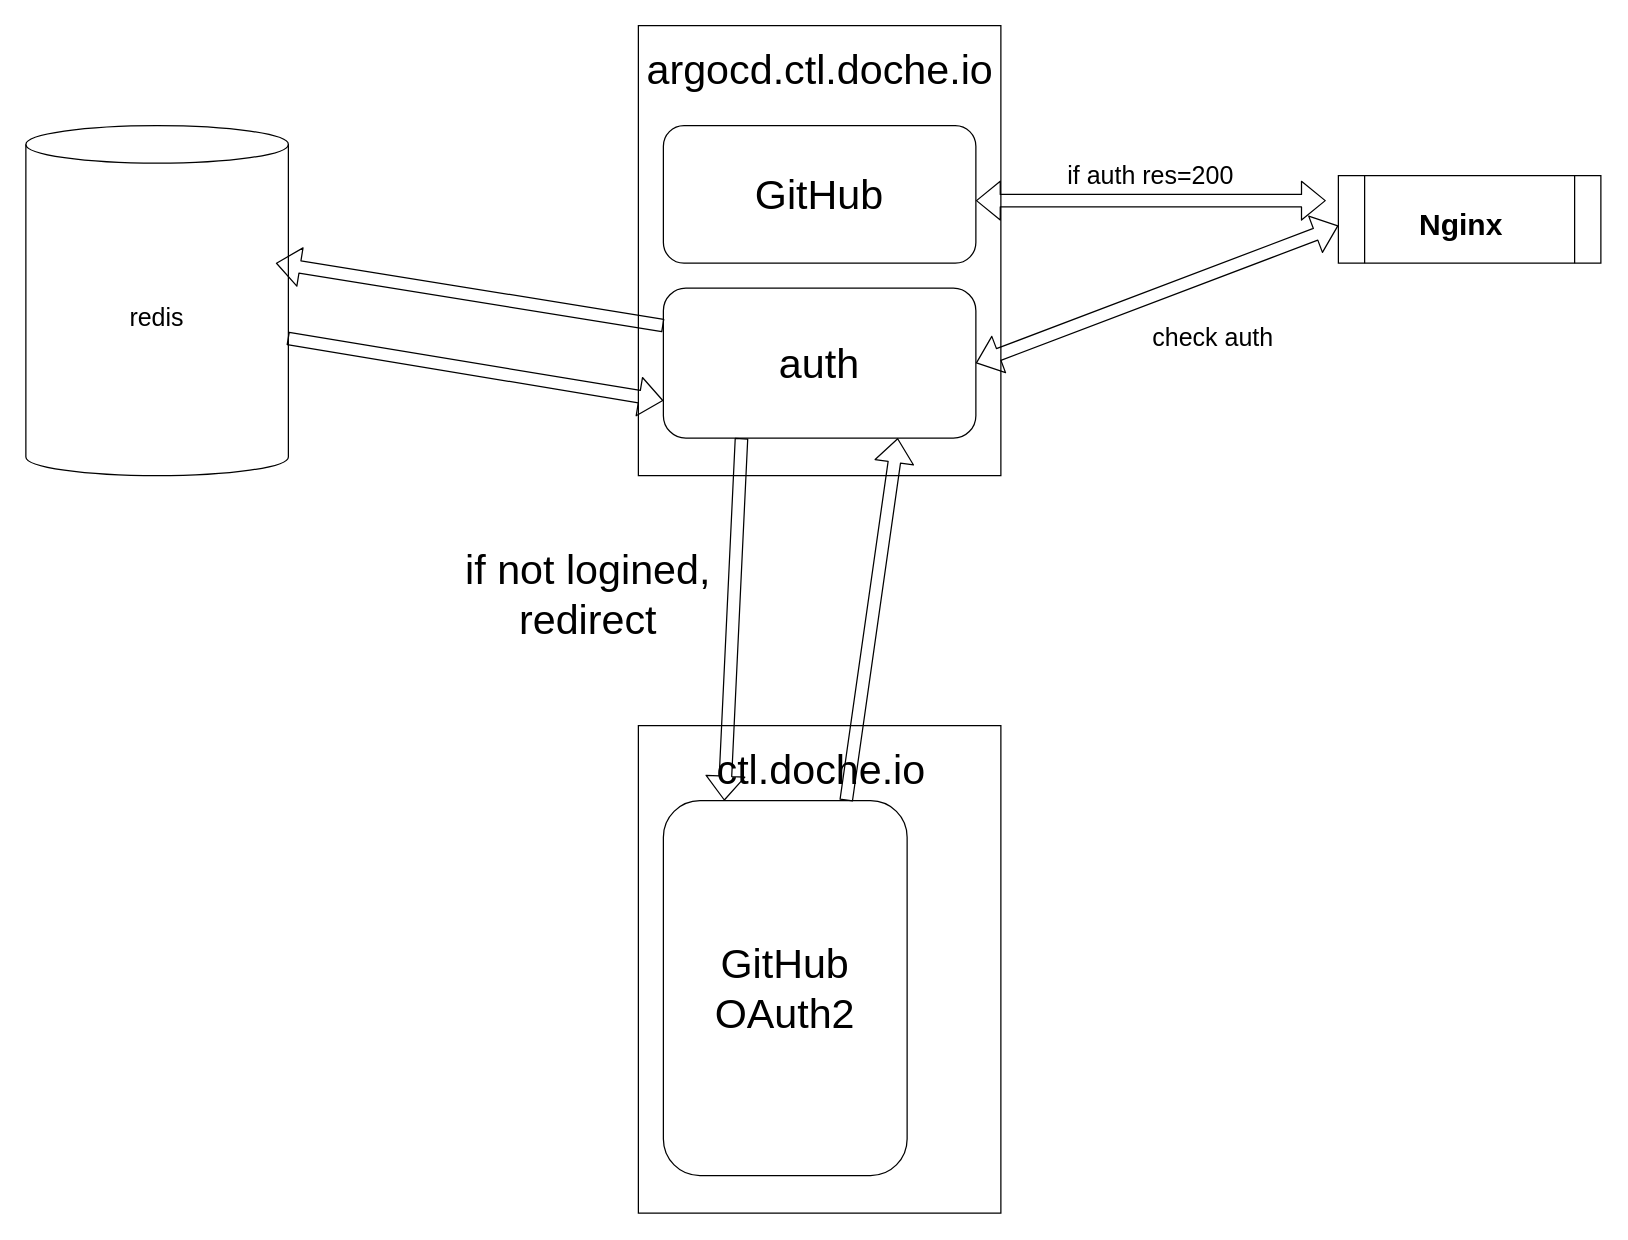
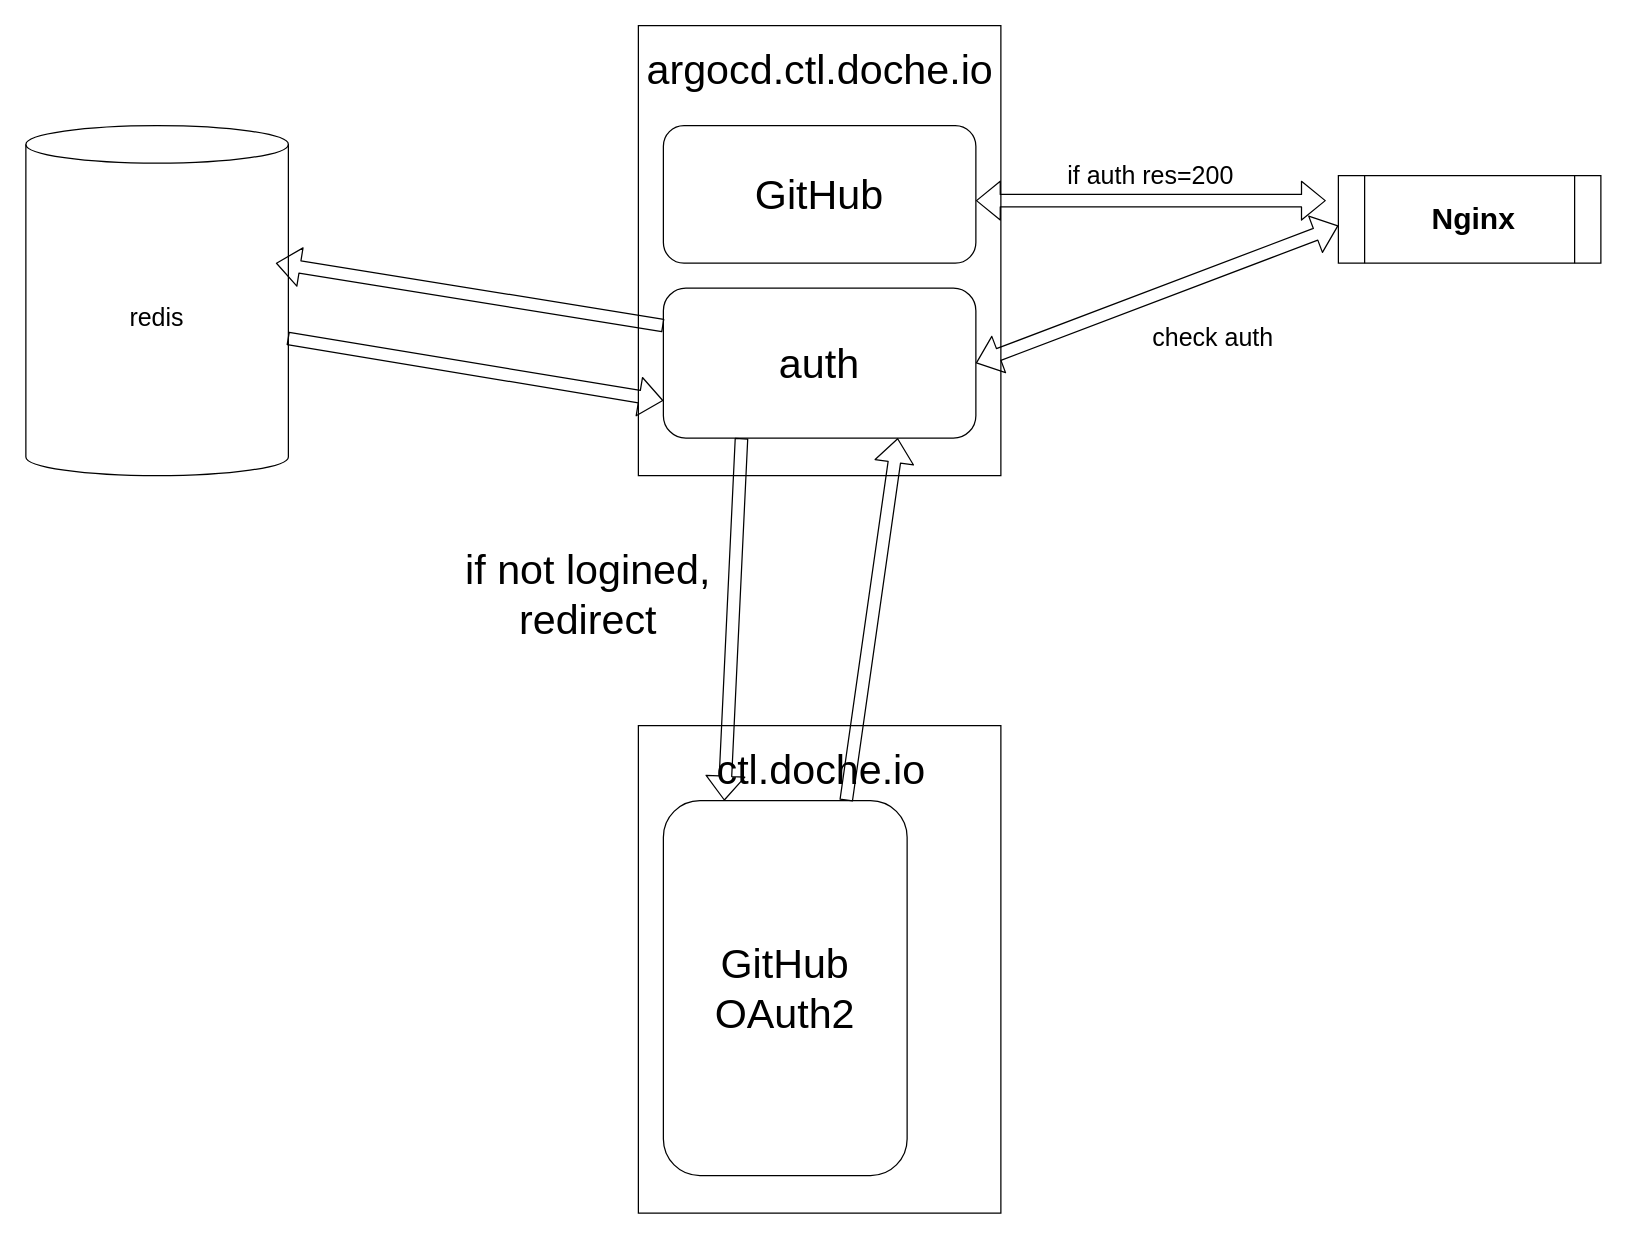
(1463, 232) -> (1476, 226)
